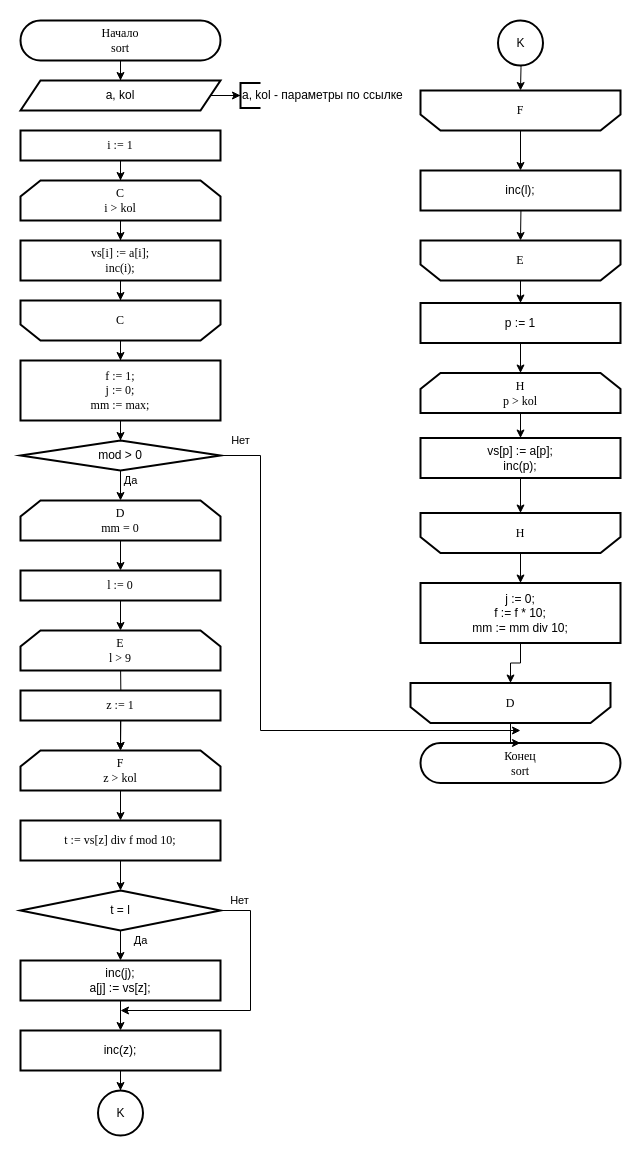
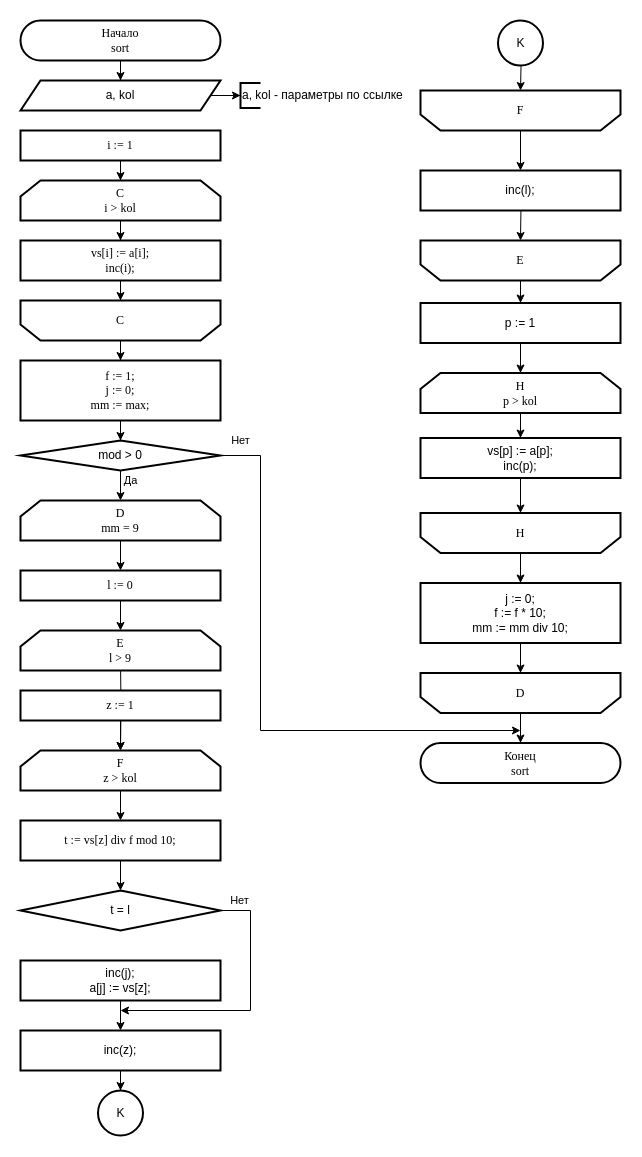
(121, 521) -> (121, 521)
(511, 703) -> (521, 693)
(121, 950) -> none
